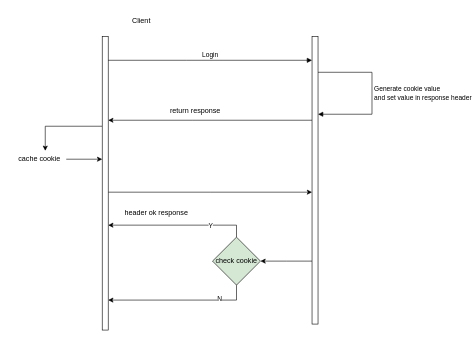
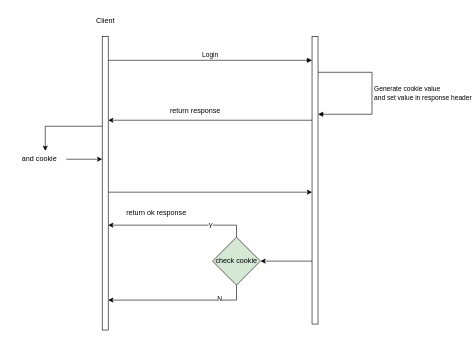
(141, 21) -> (105, 21)
(40, 159) -> (40, 159)
(157, 213) -> (157, 213)
